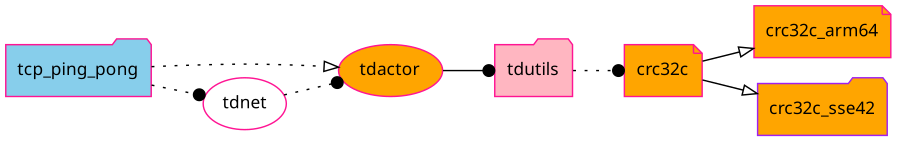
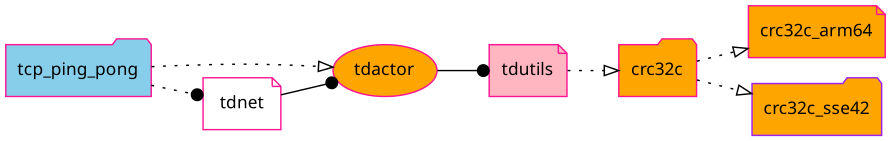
(721, 57) -> (715, 57)
(534, 71) -> (528, 71)
(593, 71) -> (586, 71)
(663, 71) -> (658, 71)
(723, 85) -> (717, 85)
(308, 89) -> (303, 90)
(245, 104) -> (242, 104)
